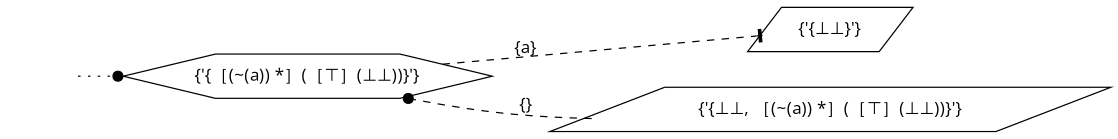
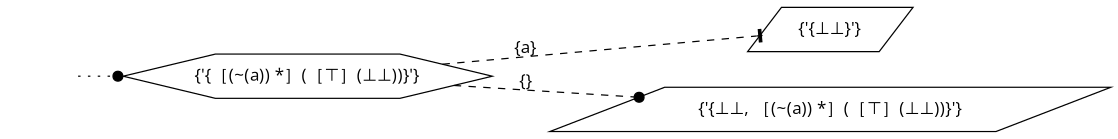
(502, 113) -> (544, 91)
